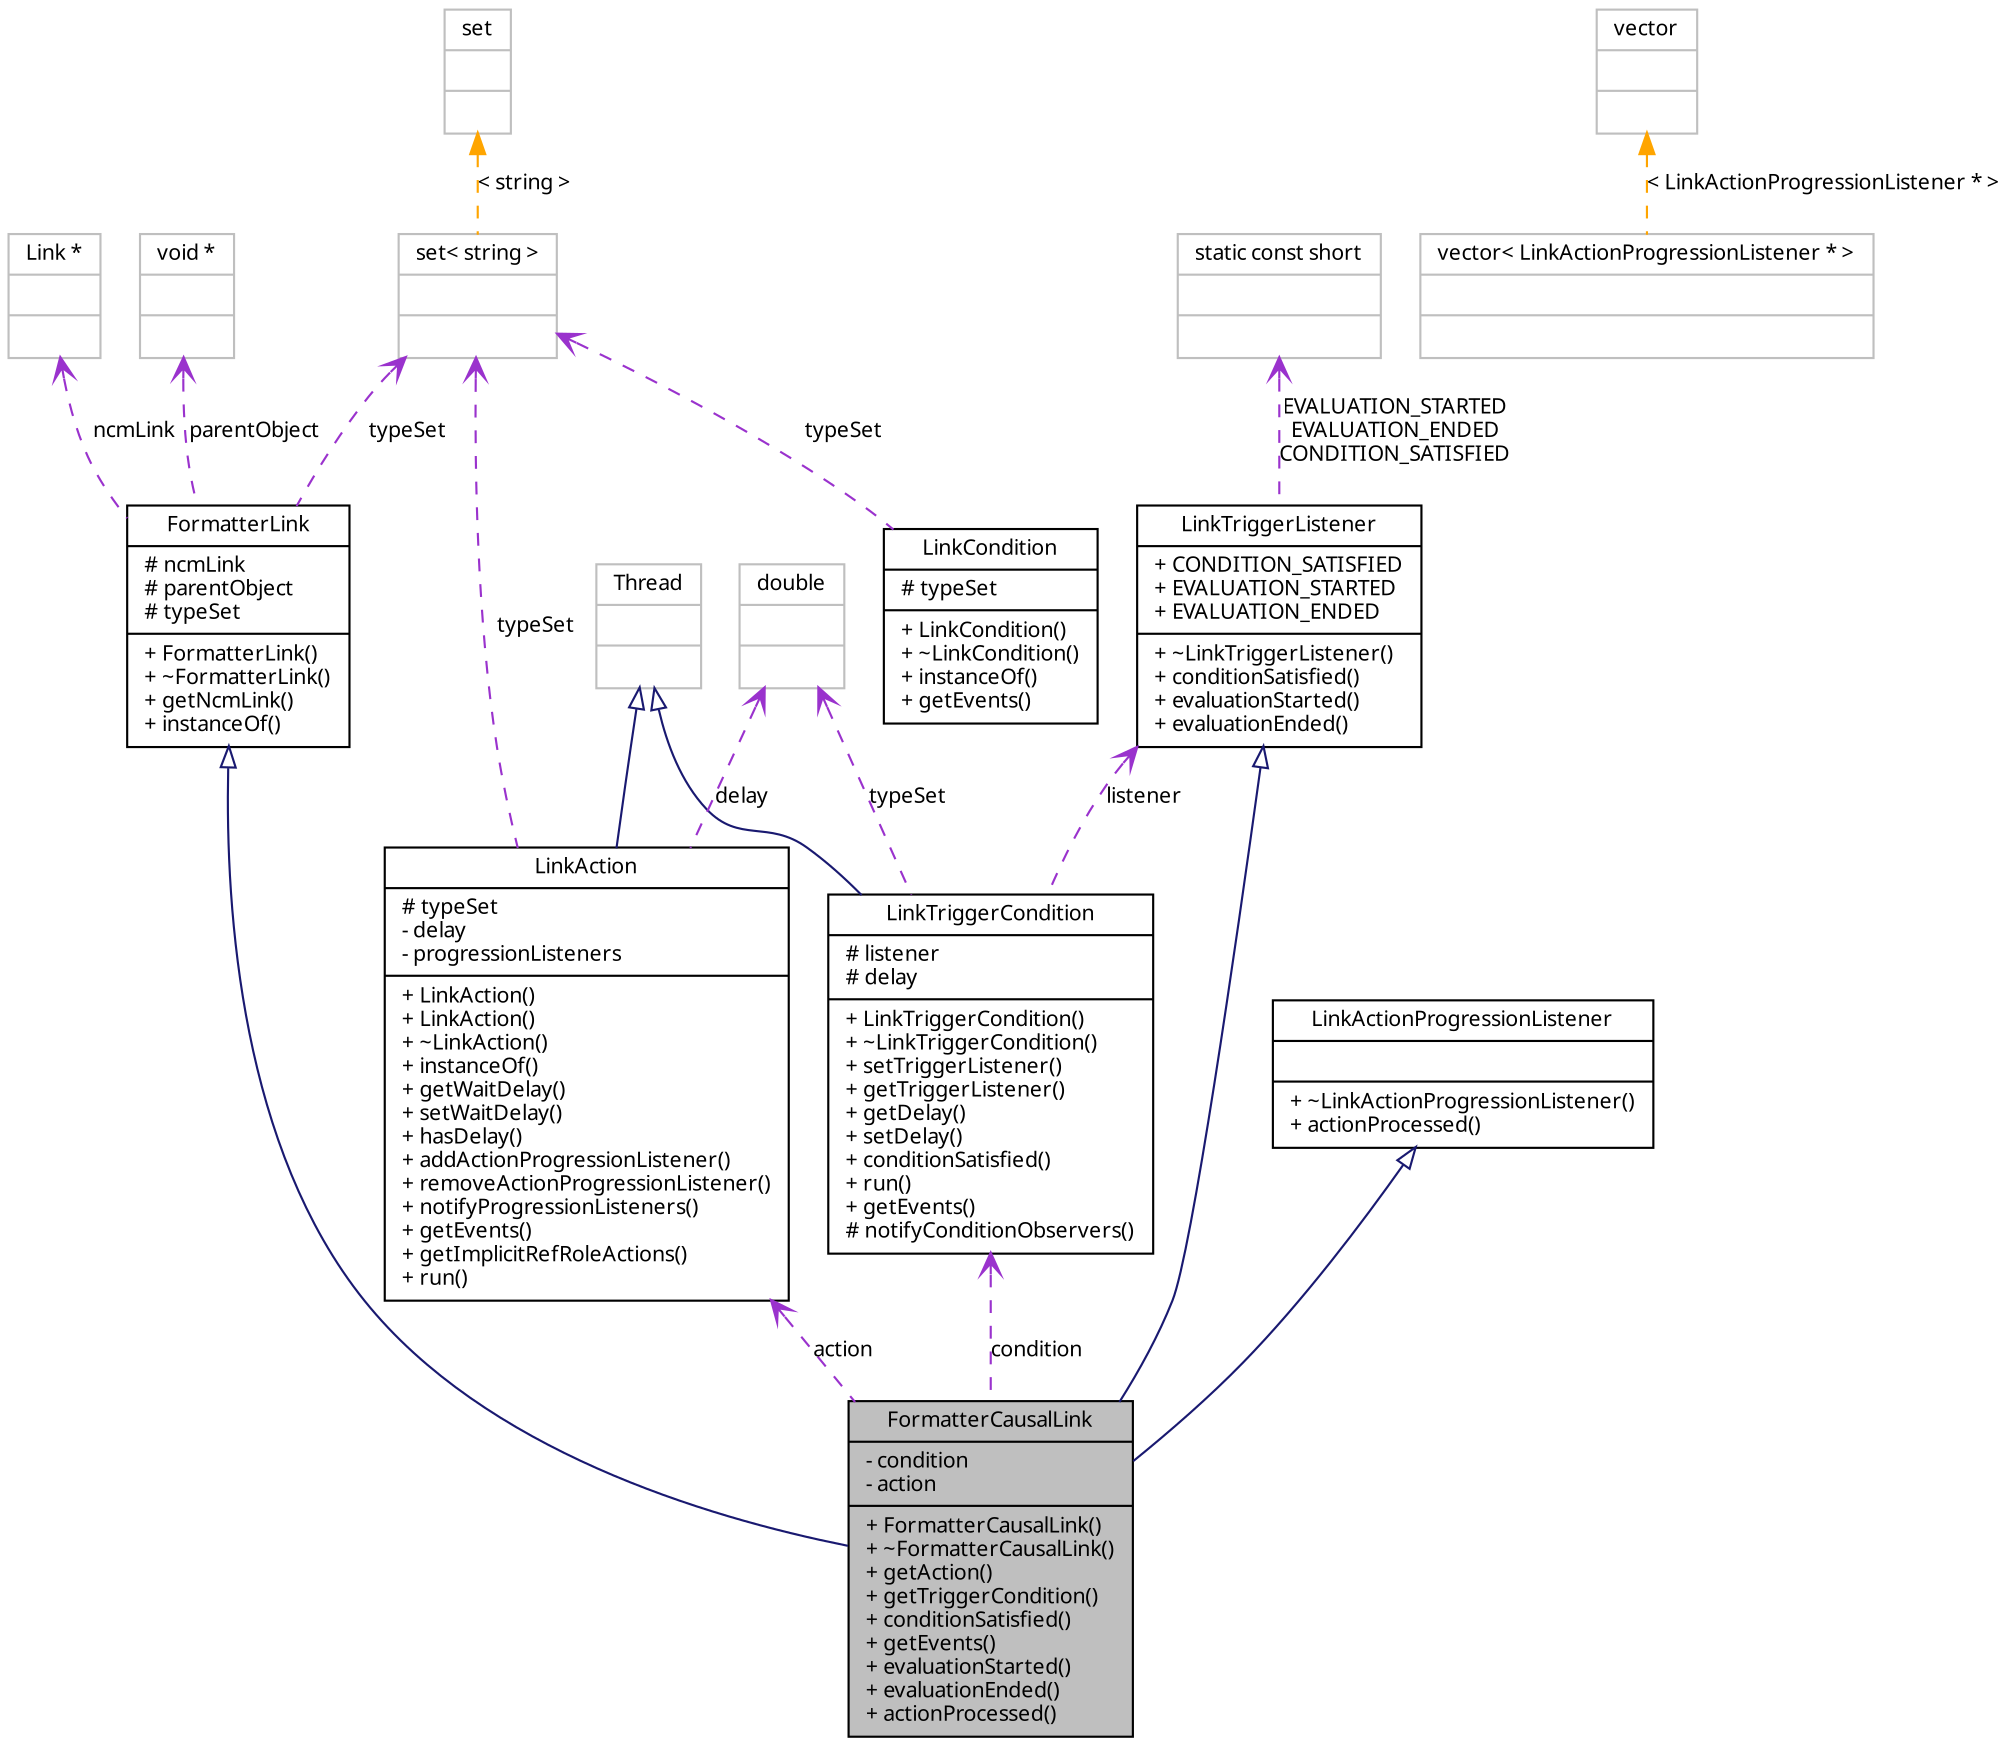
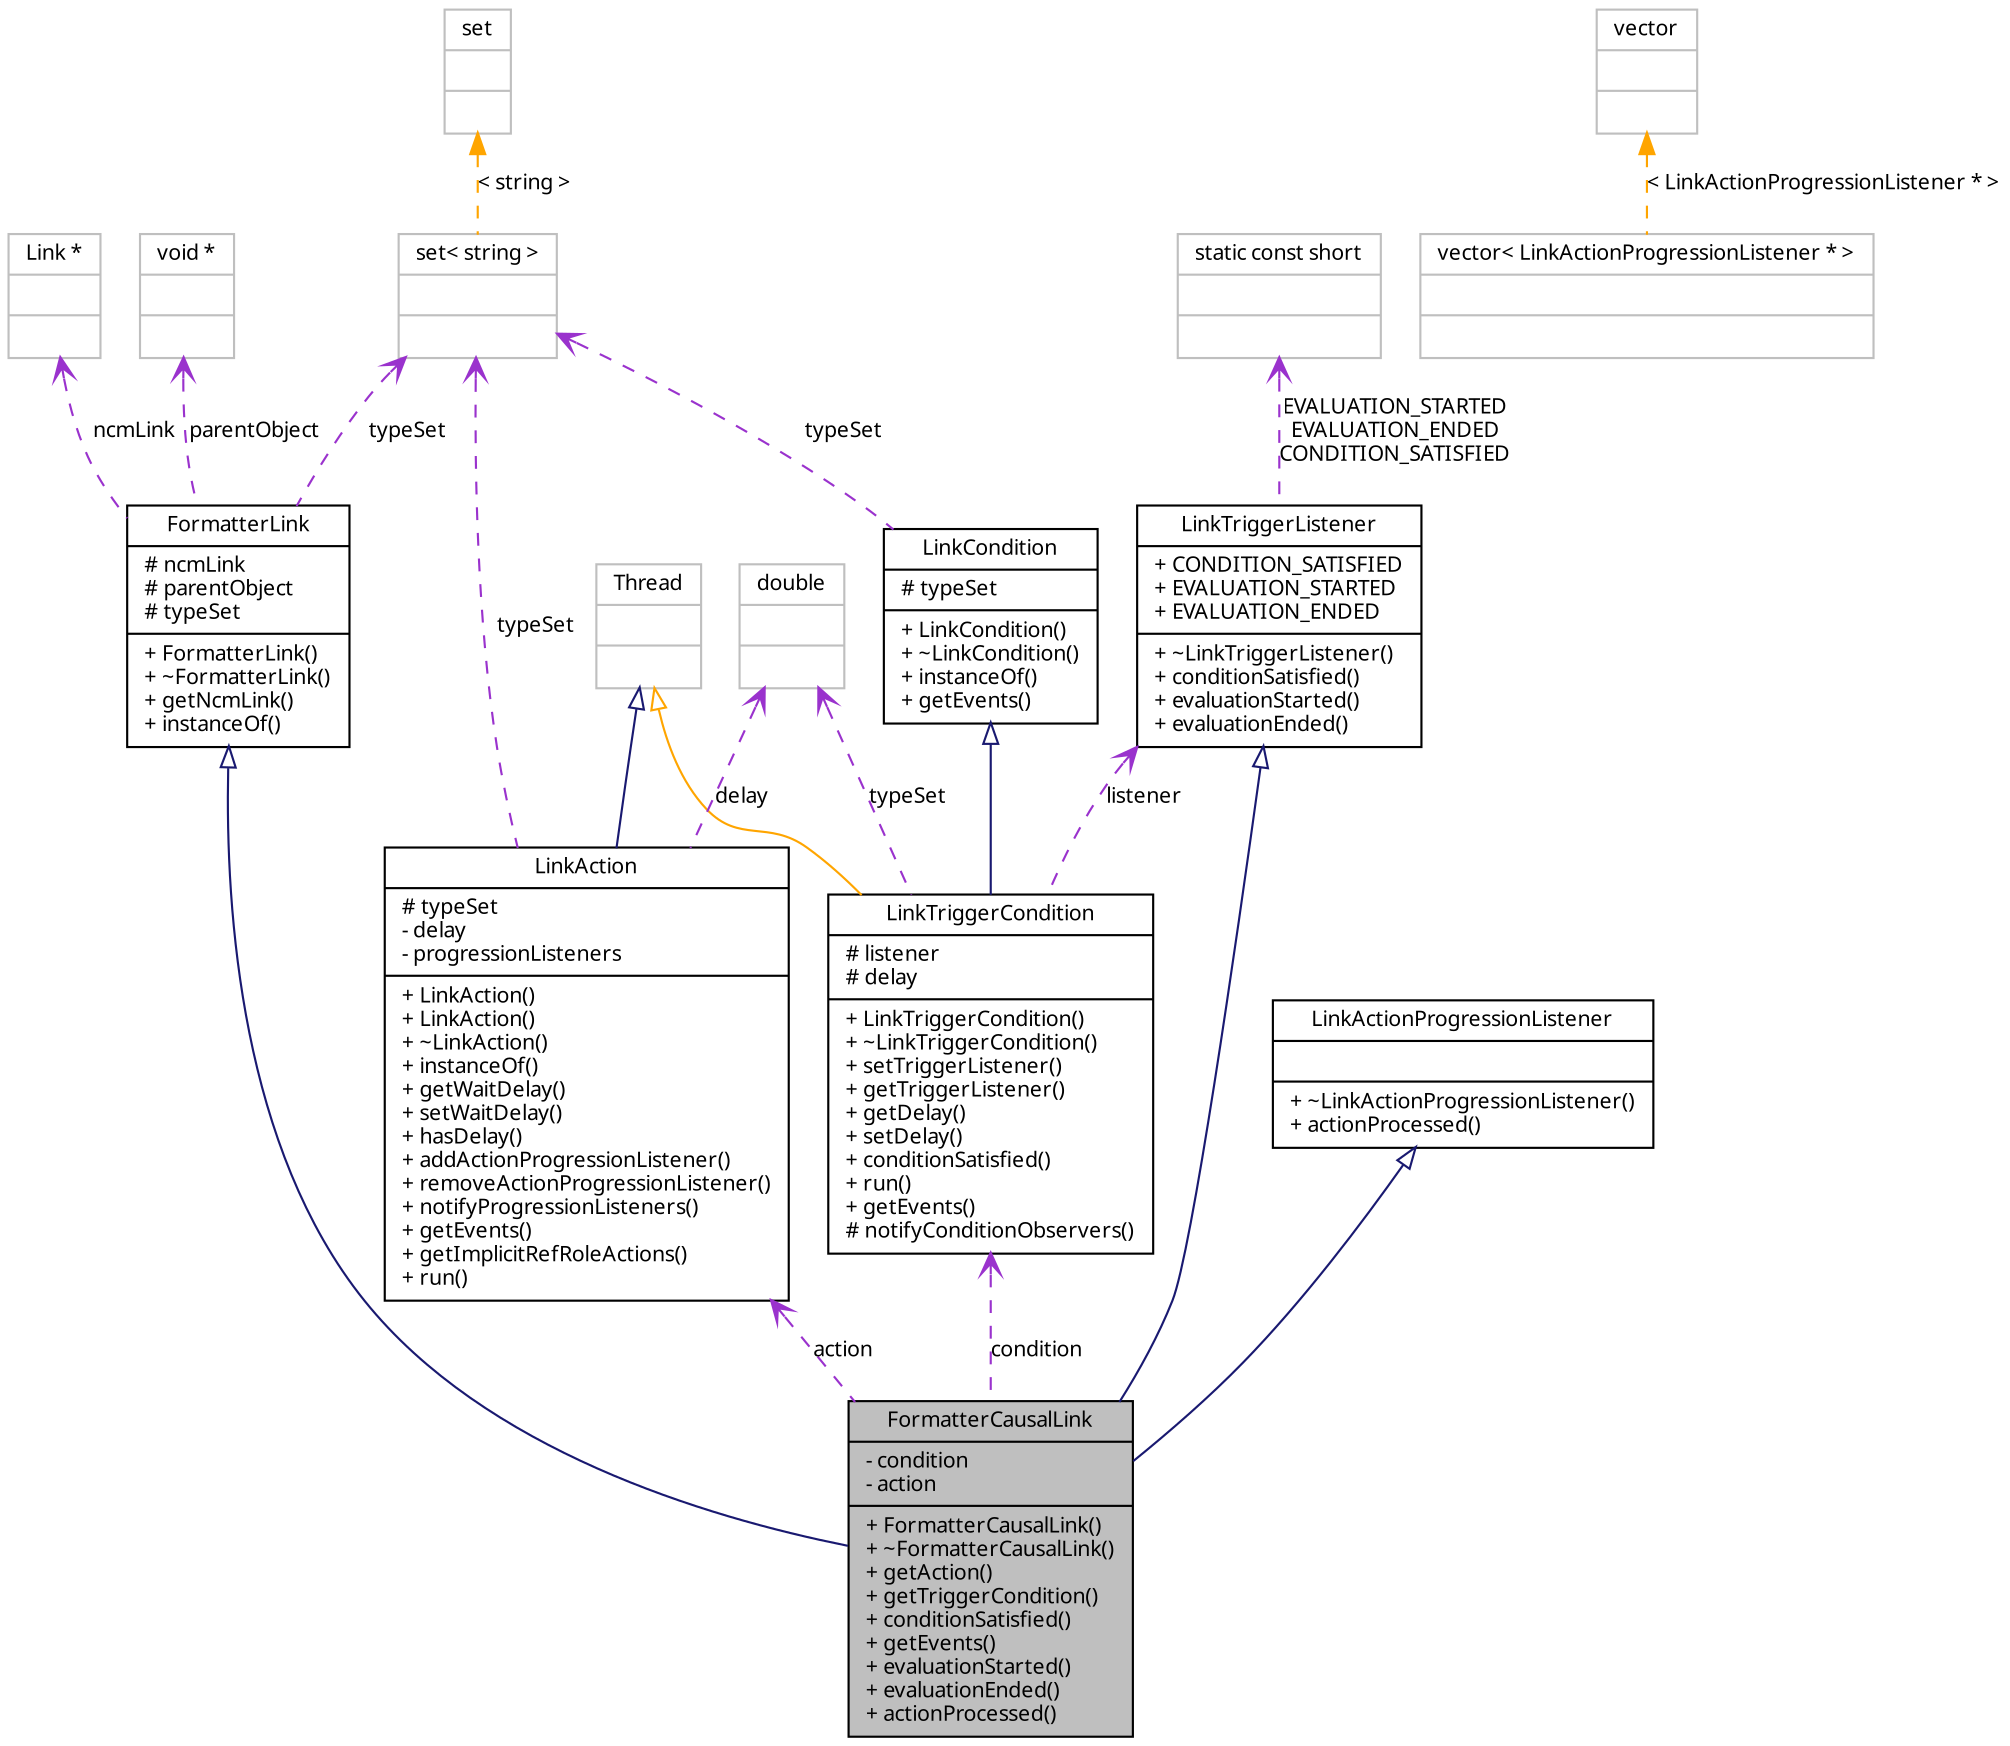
none -> (991, 820)
(736, 827) -> (736, 827)
